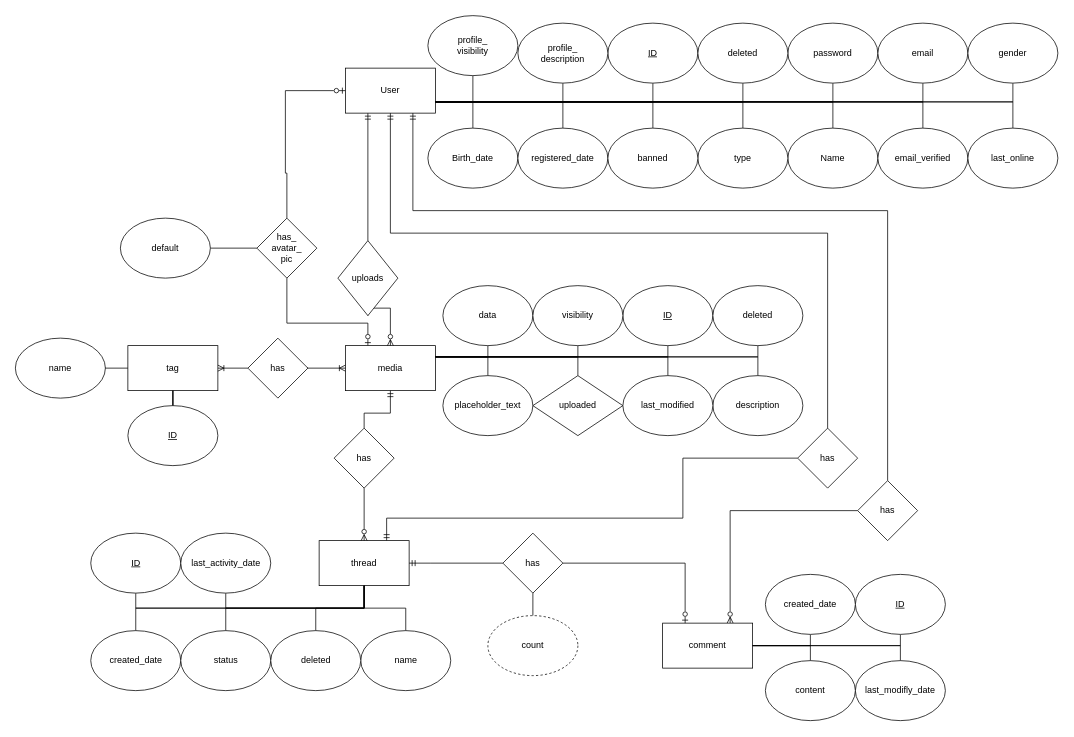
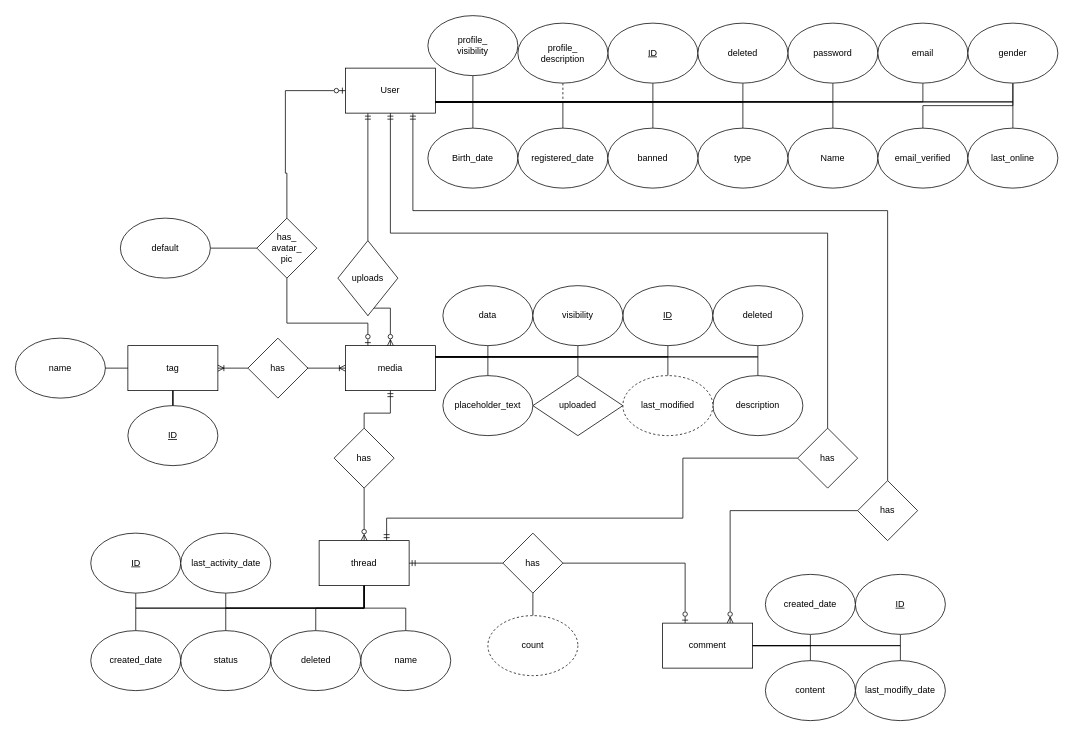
(563, 90) -> (563, 90)
(923, 105) -> (965, 105)
(668, 405) -> (668, 405)
